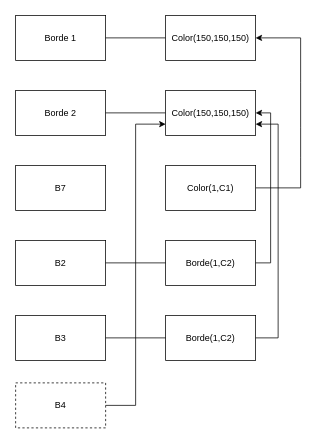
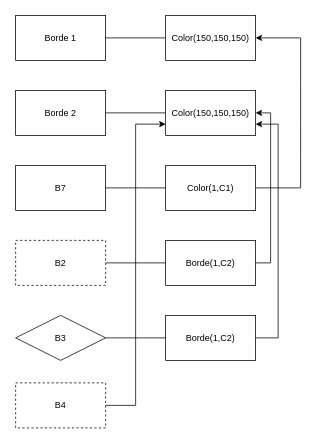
none -> (133, 188)
(60, 263) -> (60, 263)
(60, 338) -> (60, 338)
